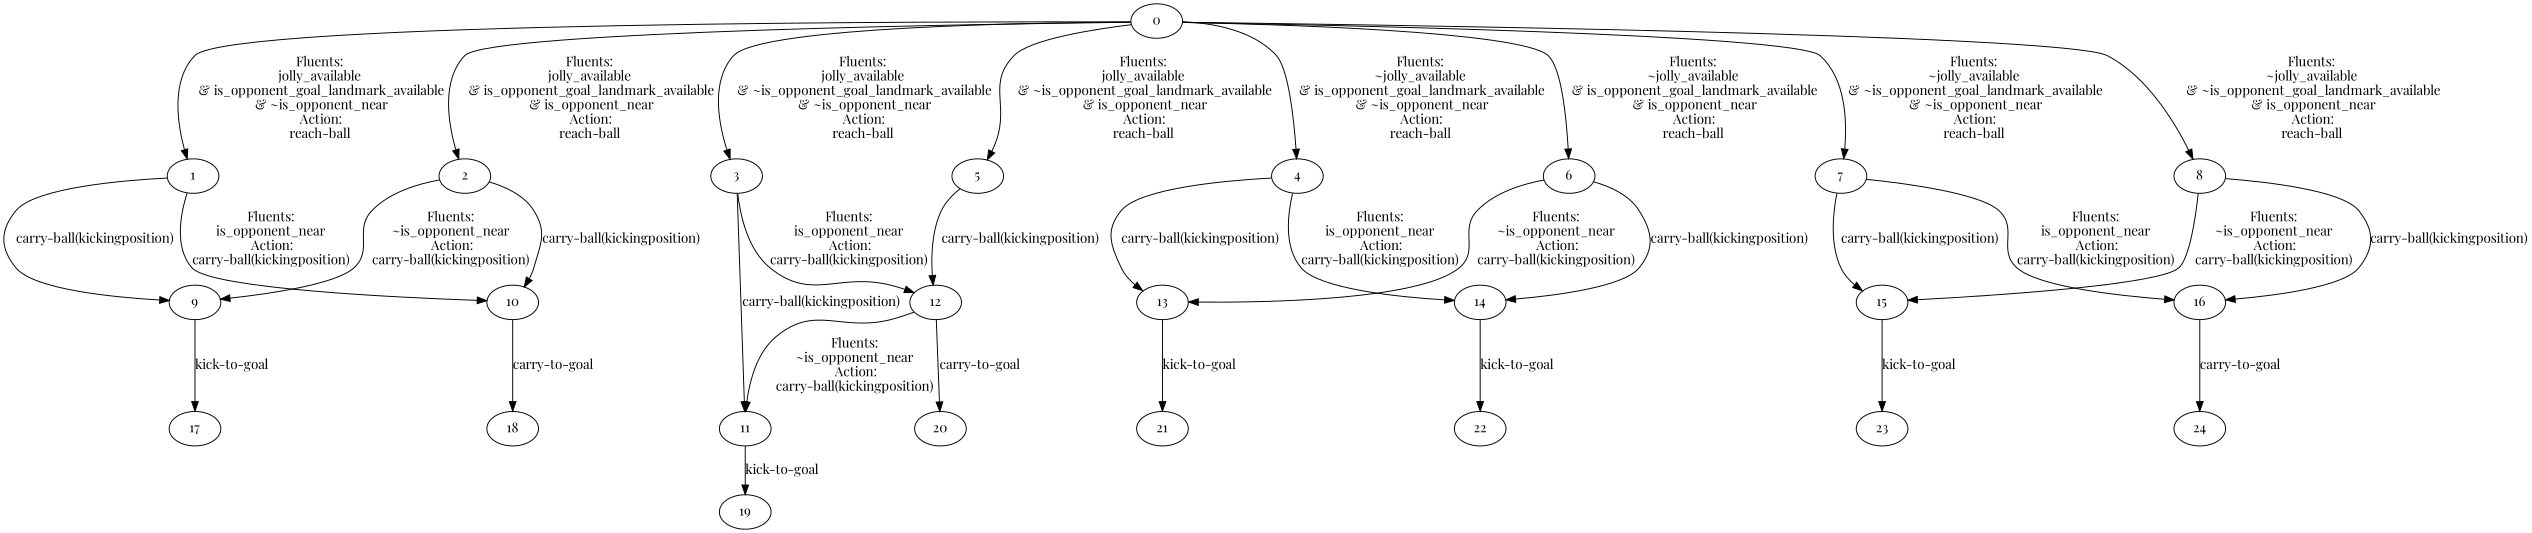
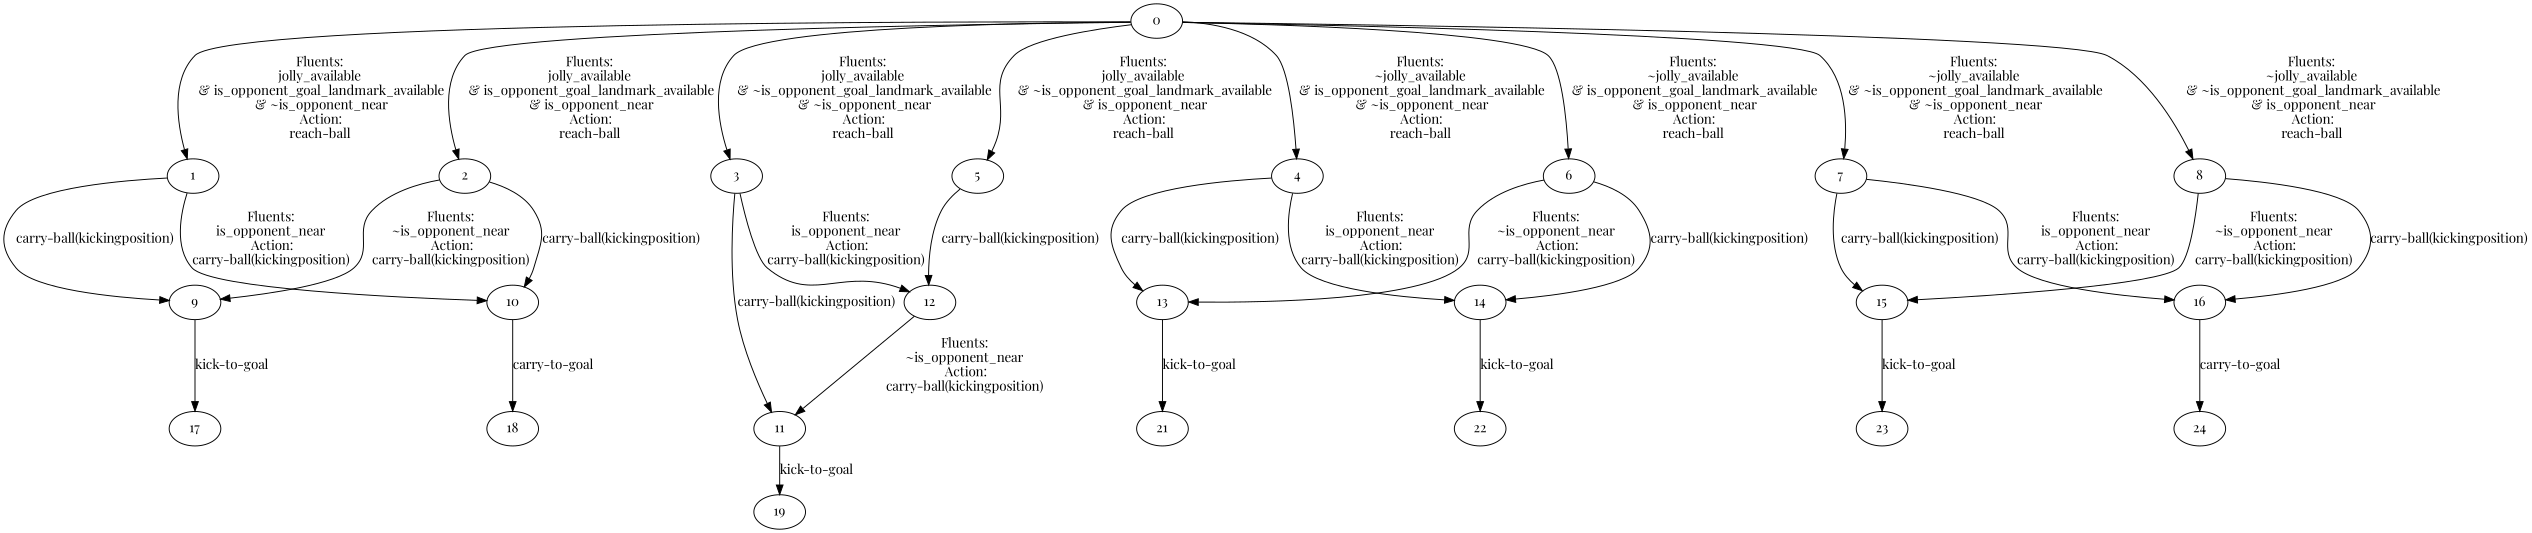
(940, 429) -> none
